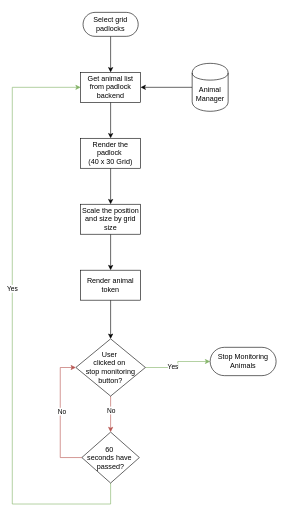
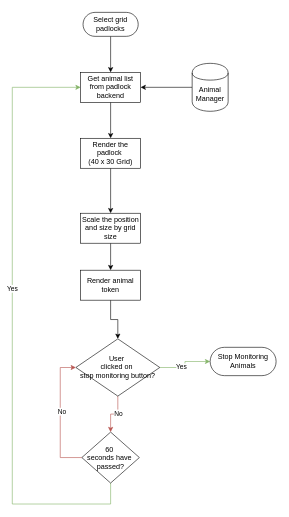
(111, 219) -> (111, 228)
(111, 368) -> (118, 368)
